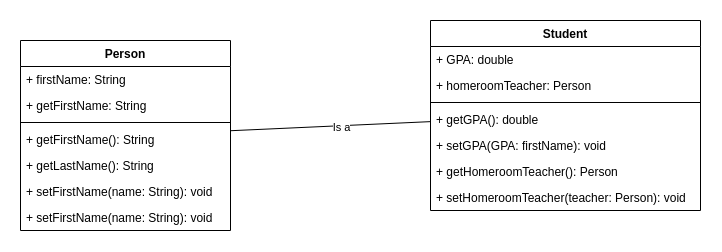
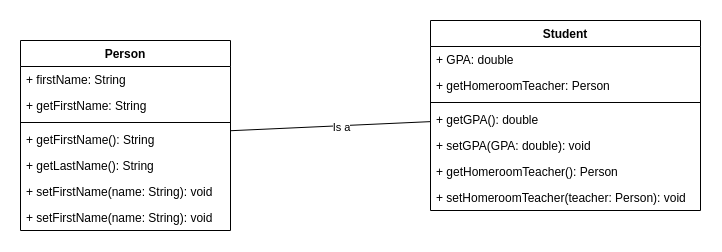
(516, 87) -> (526, 87)
(526, 147) -> (516, 147)
